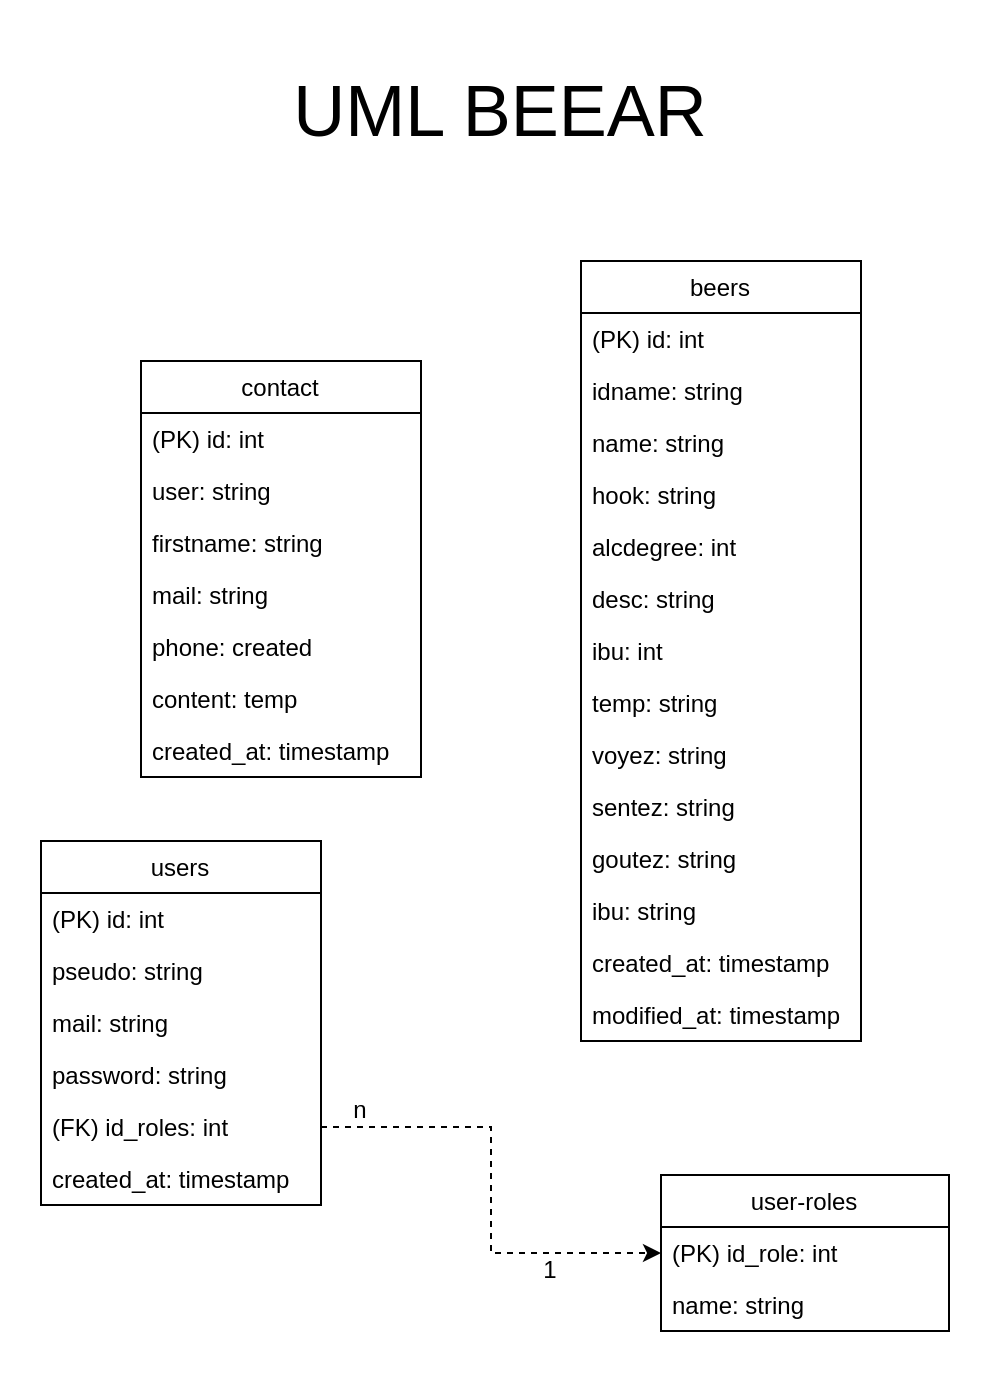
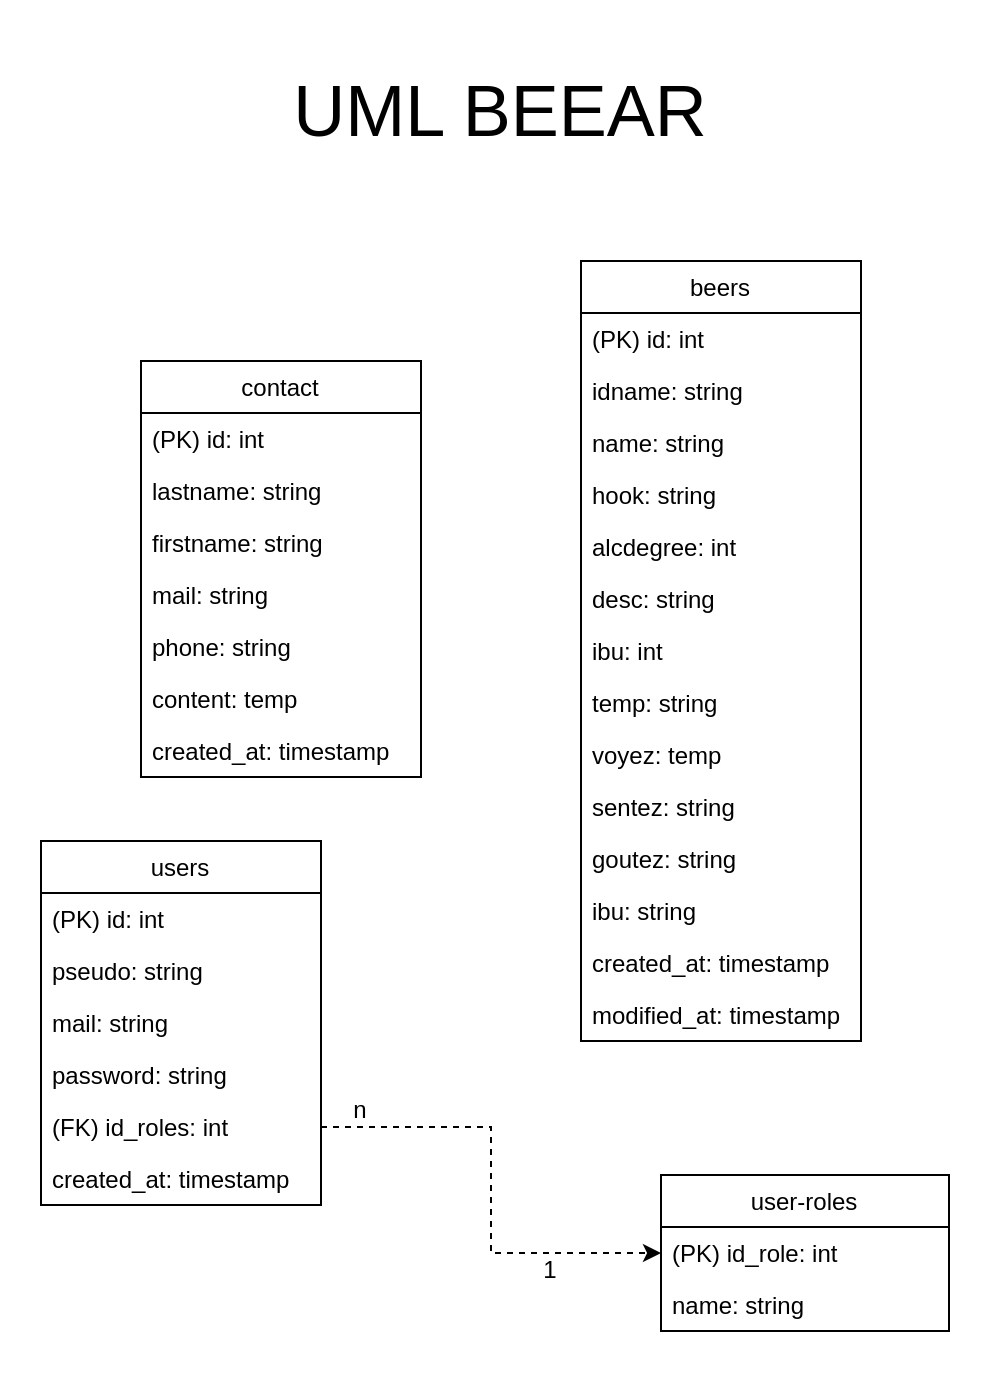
(223, 492) -> (247, 492)
(240, 648) -> (230, 648)
(670, 756) -> (660, 756)
